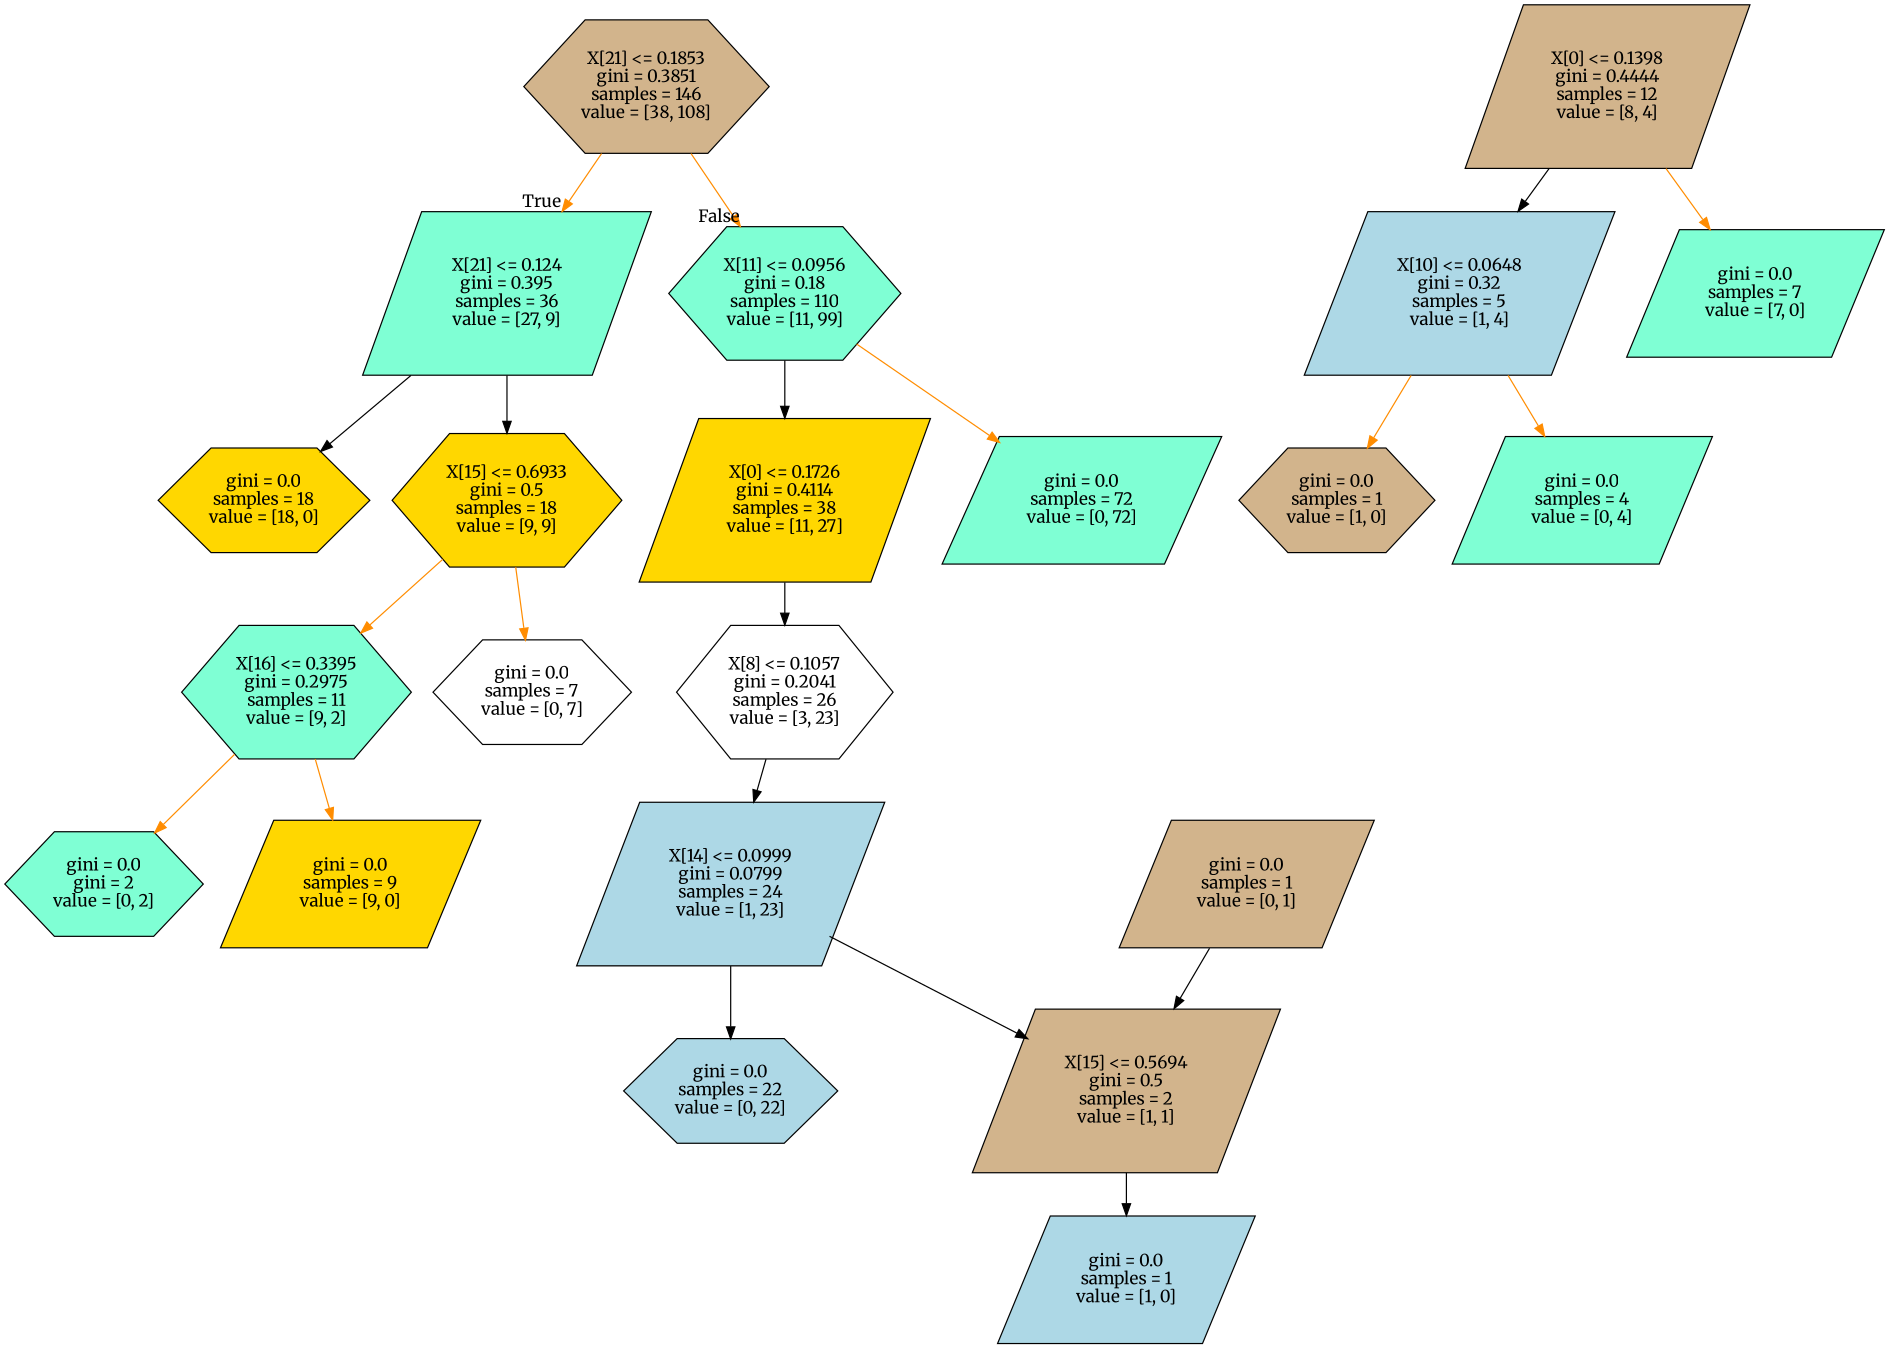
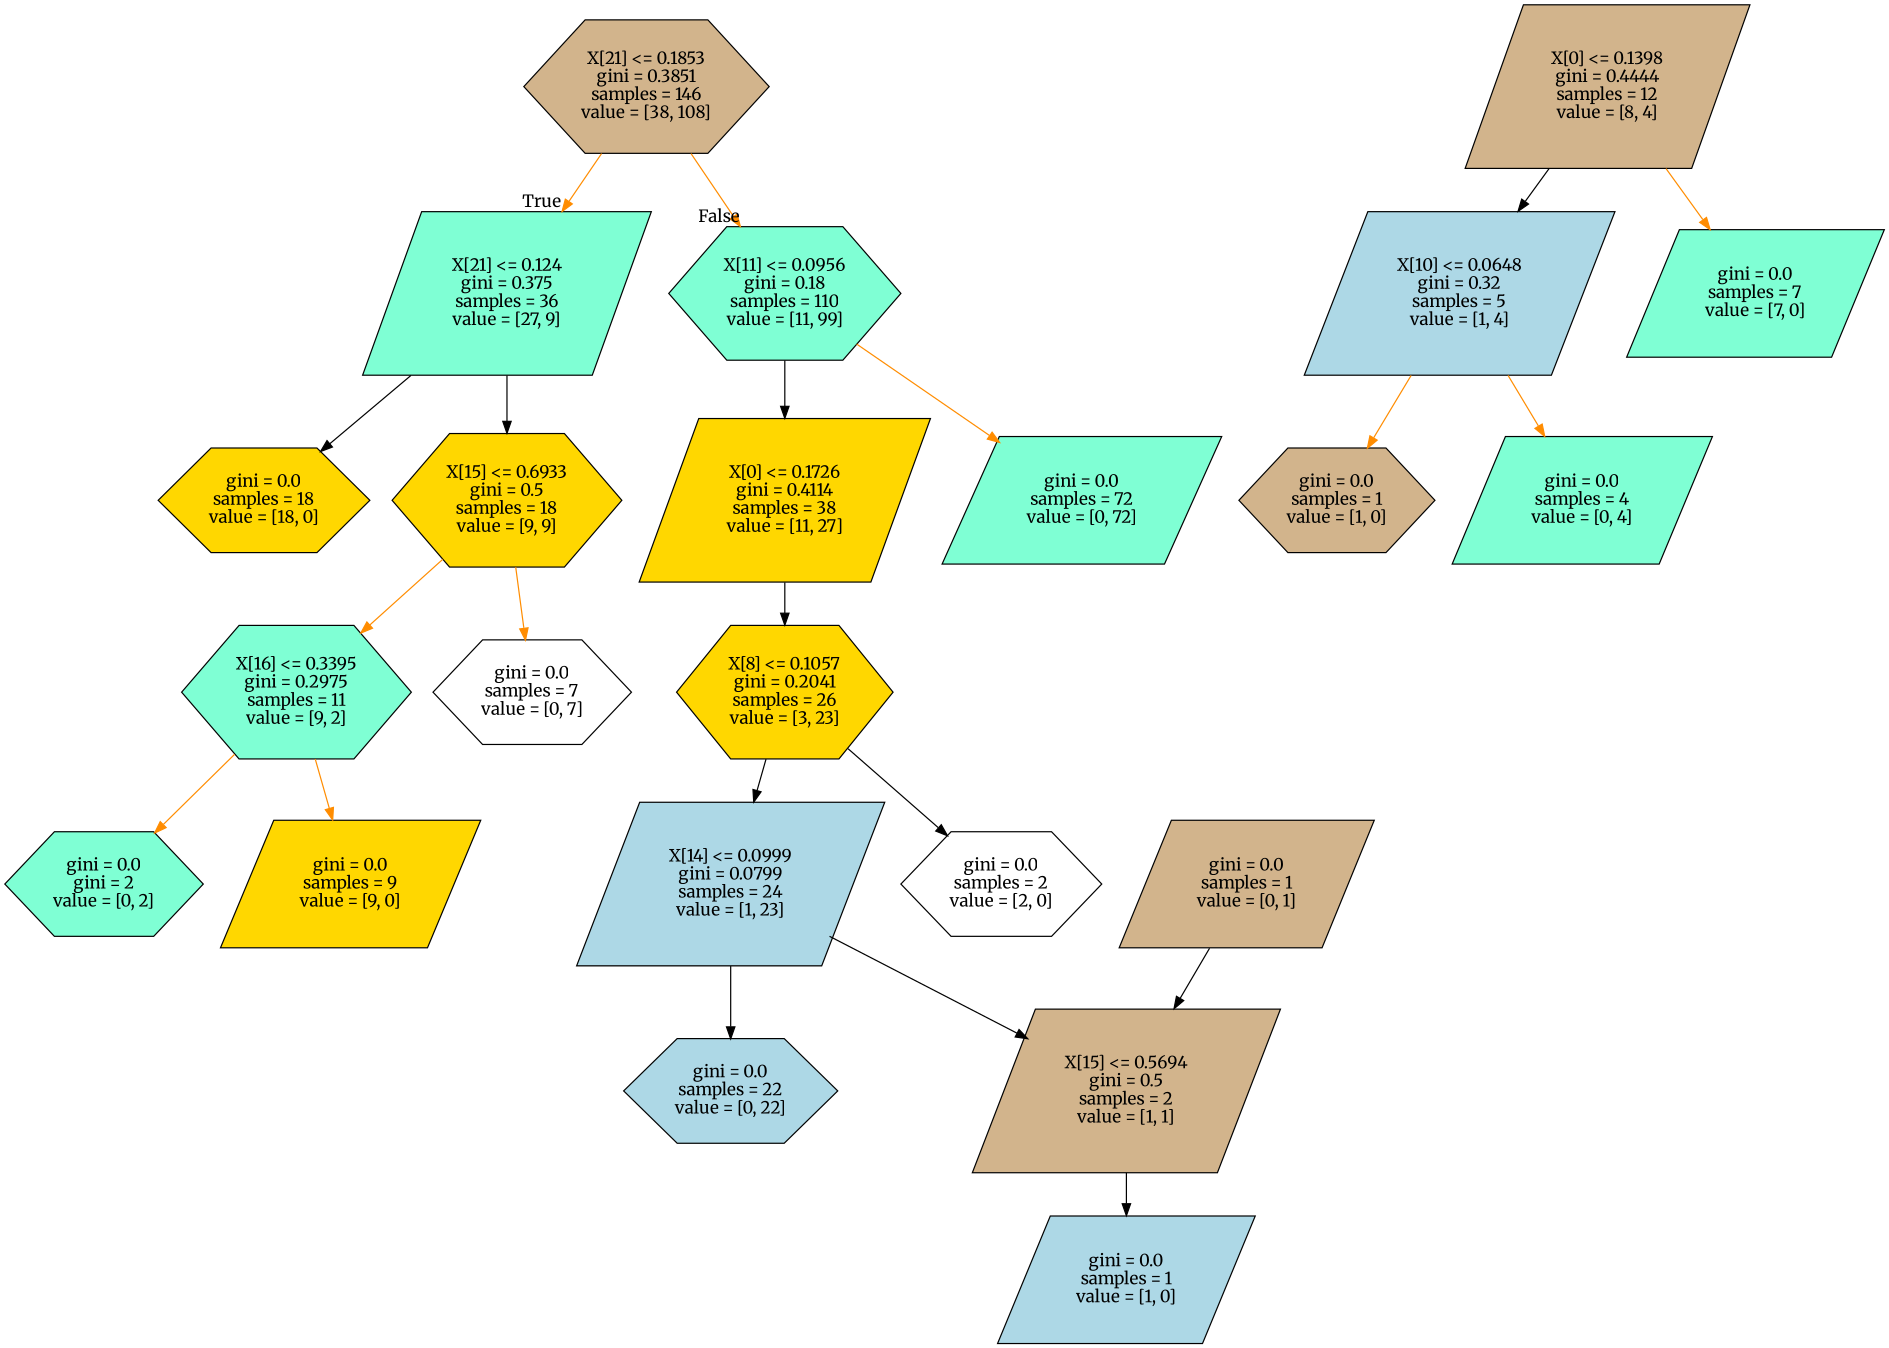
(507, 293) -> (507, 293)
(785, 692) -> (785, 692)
none -> (1001, 884)
